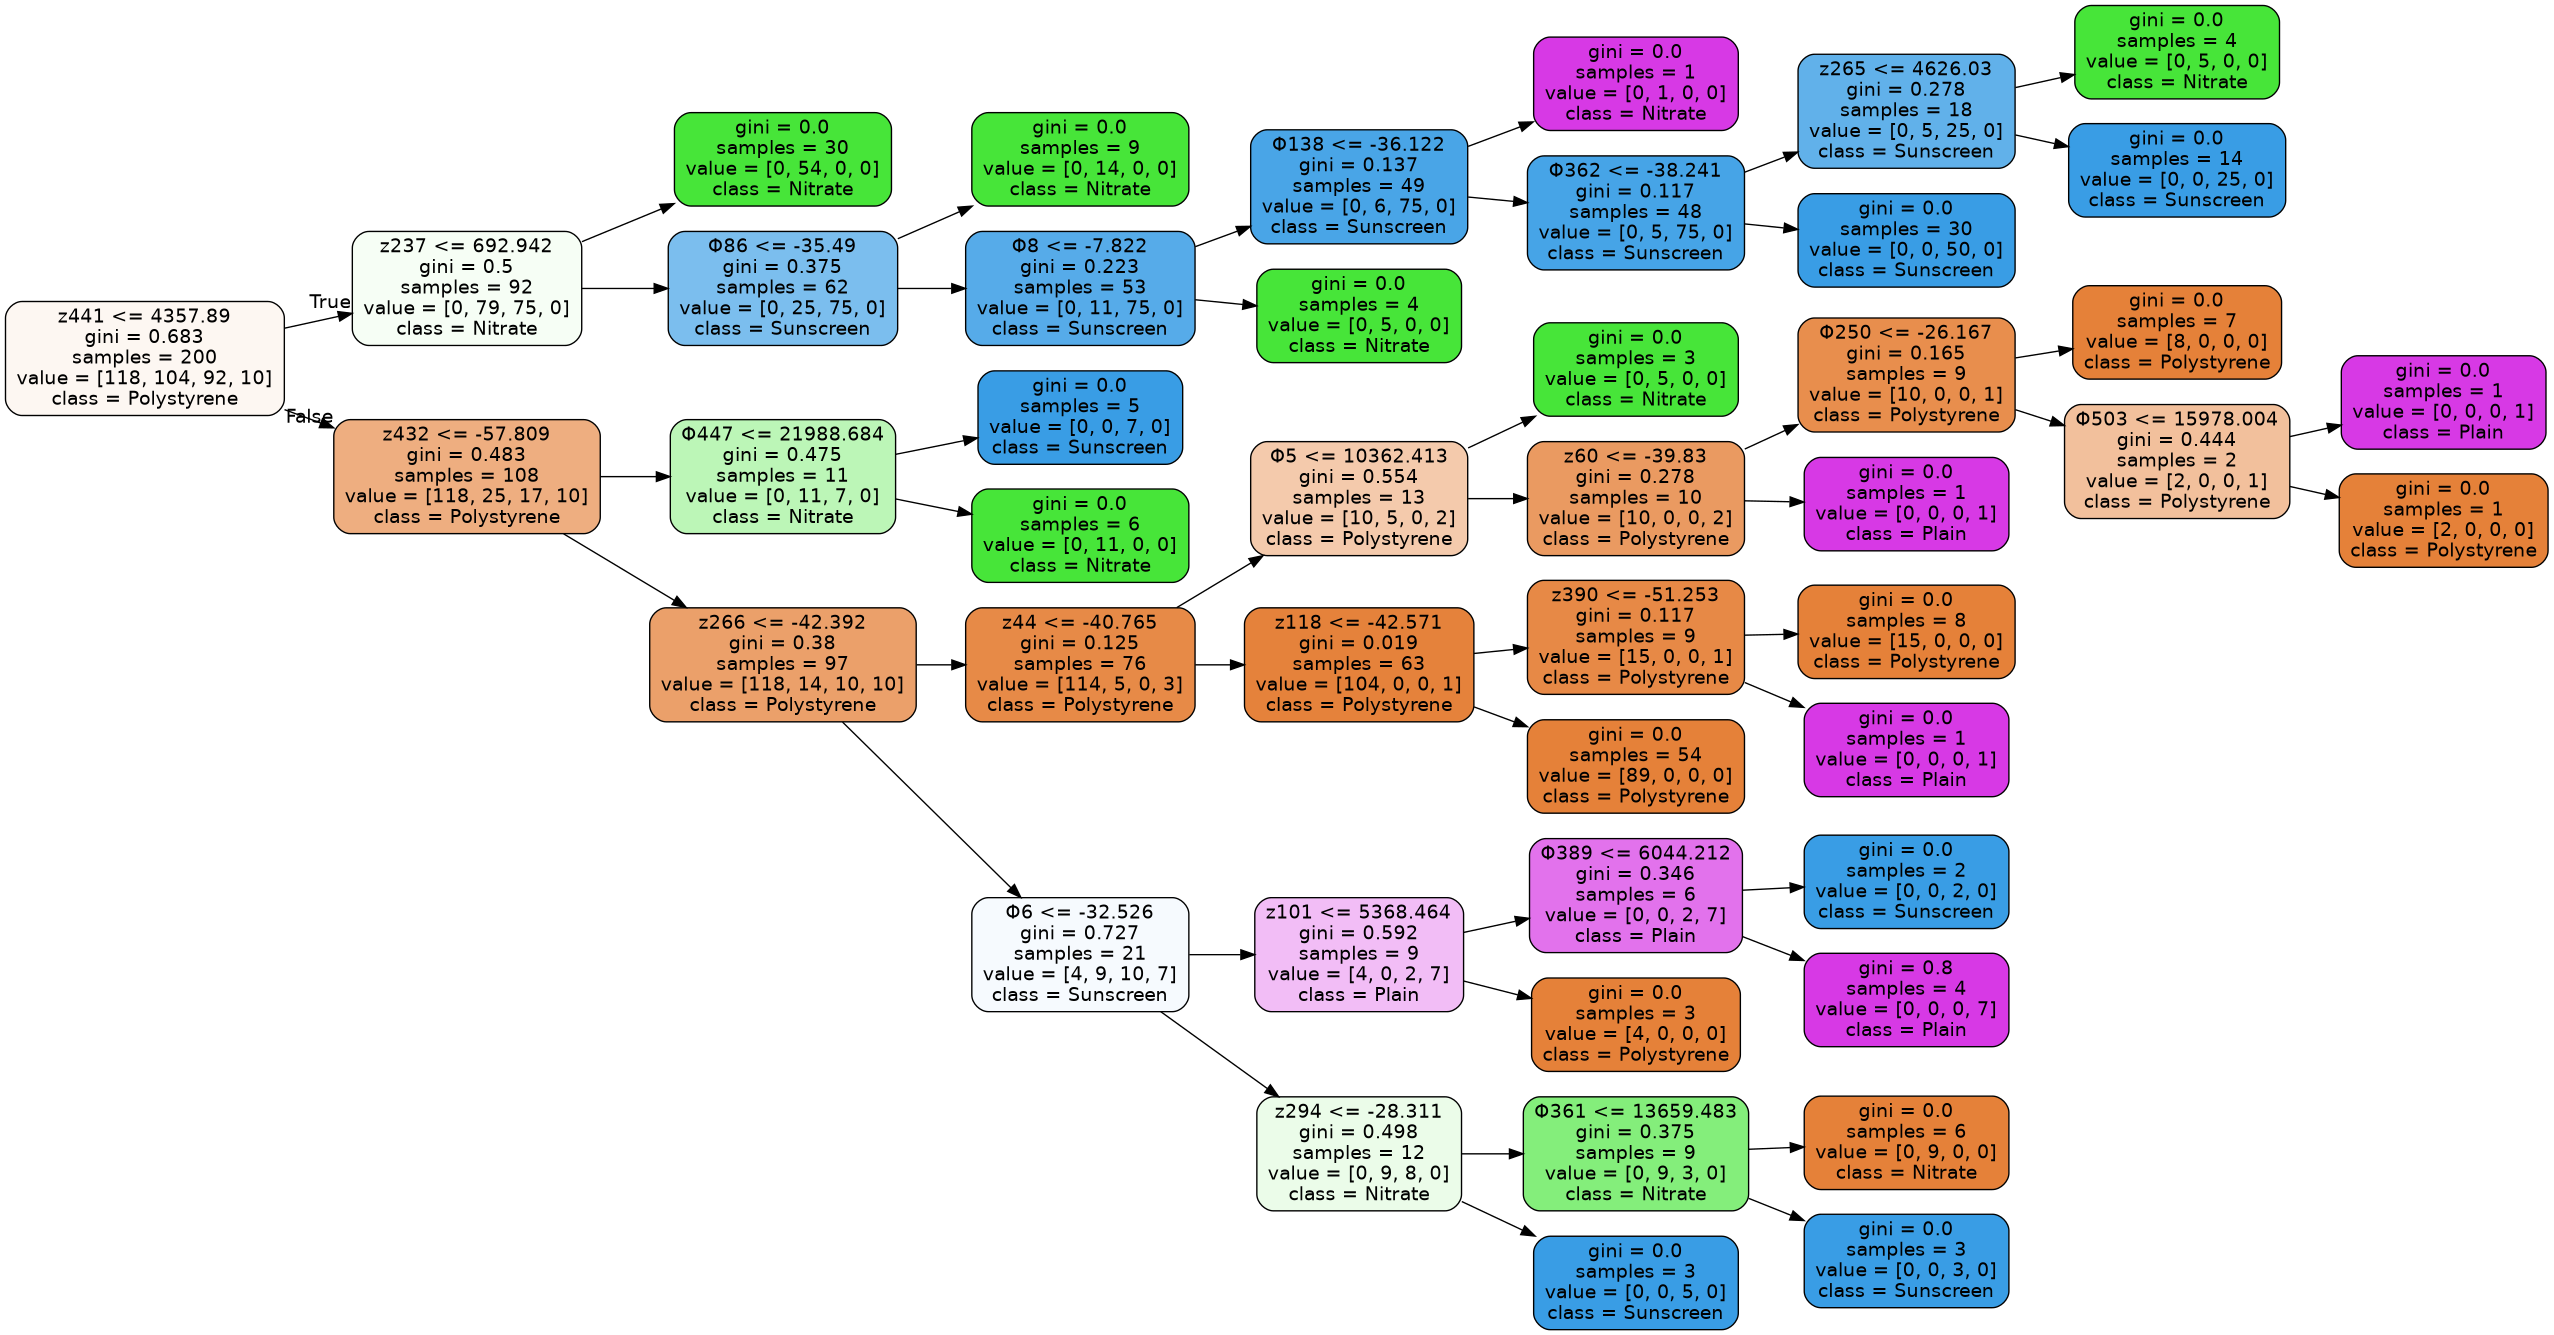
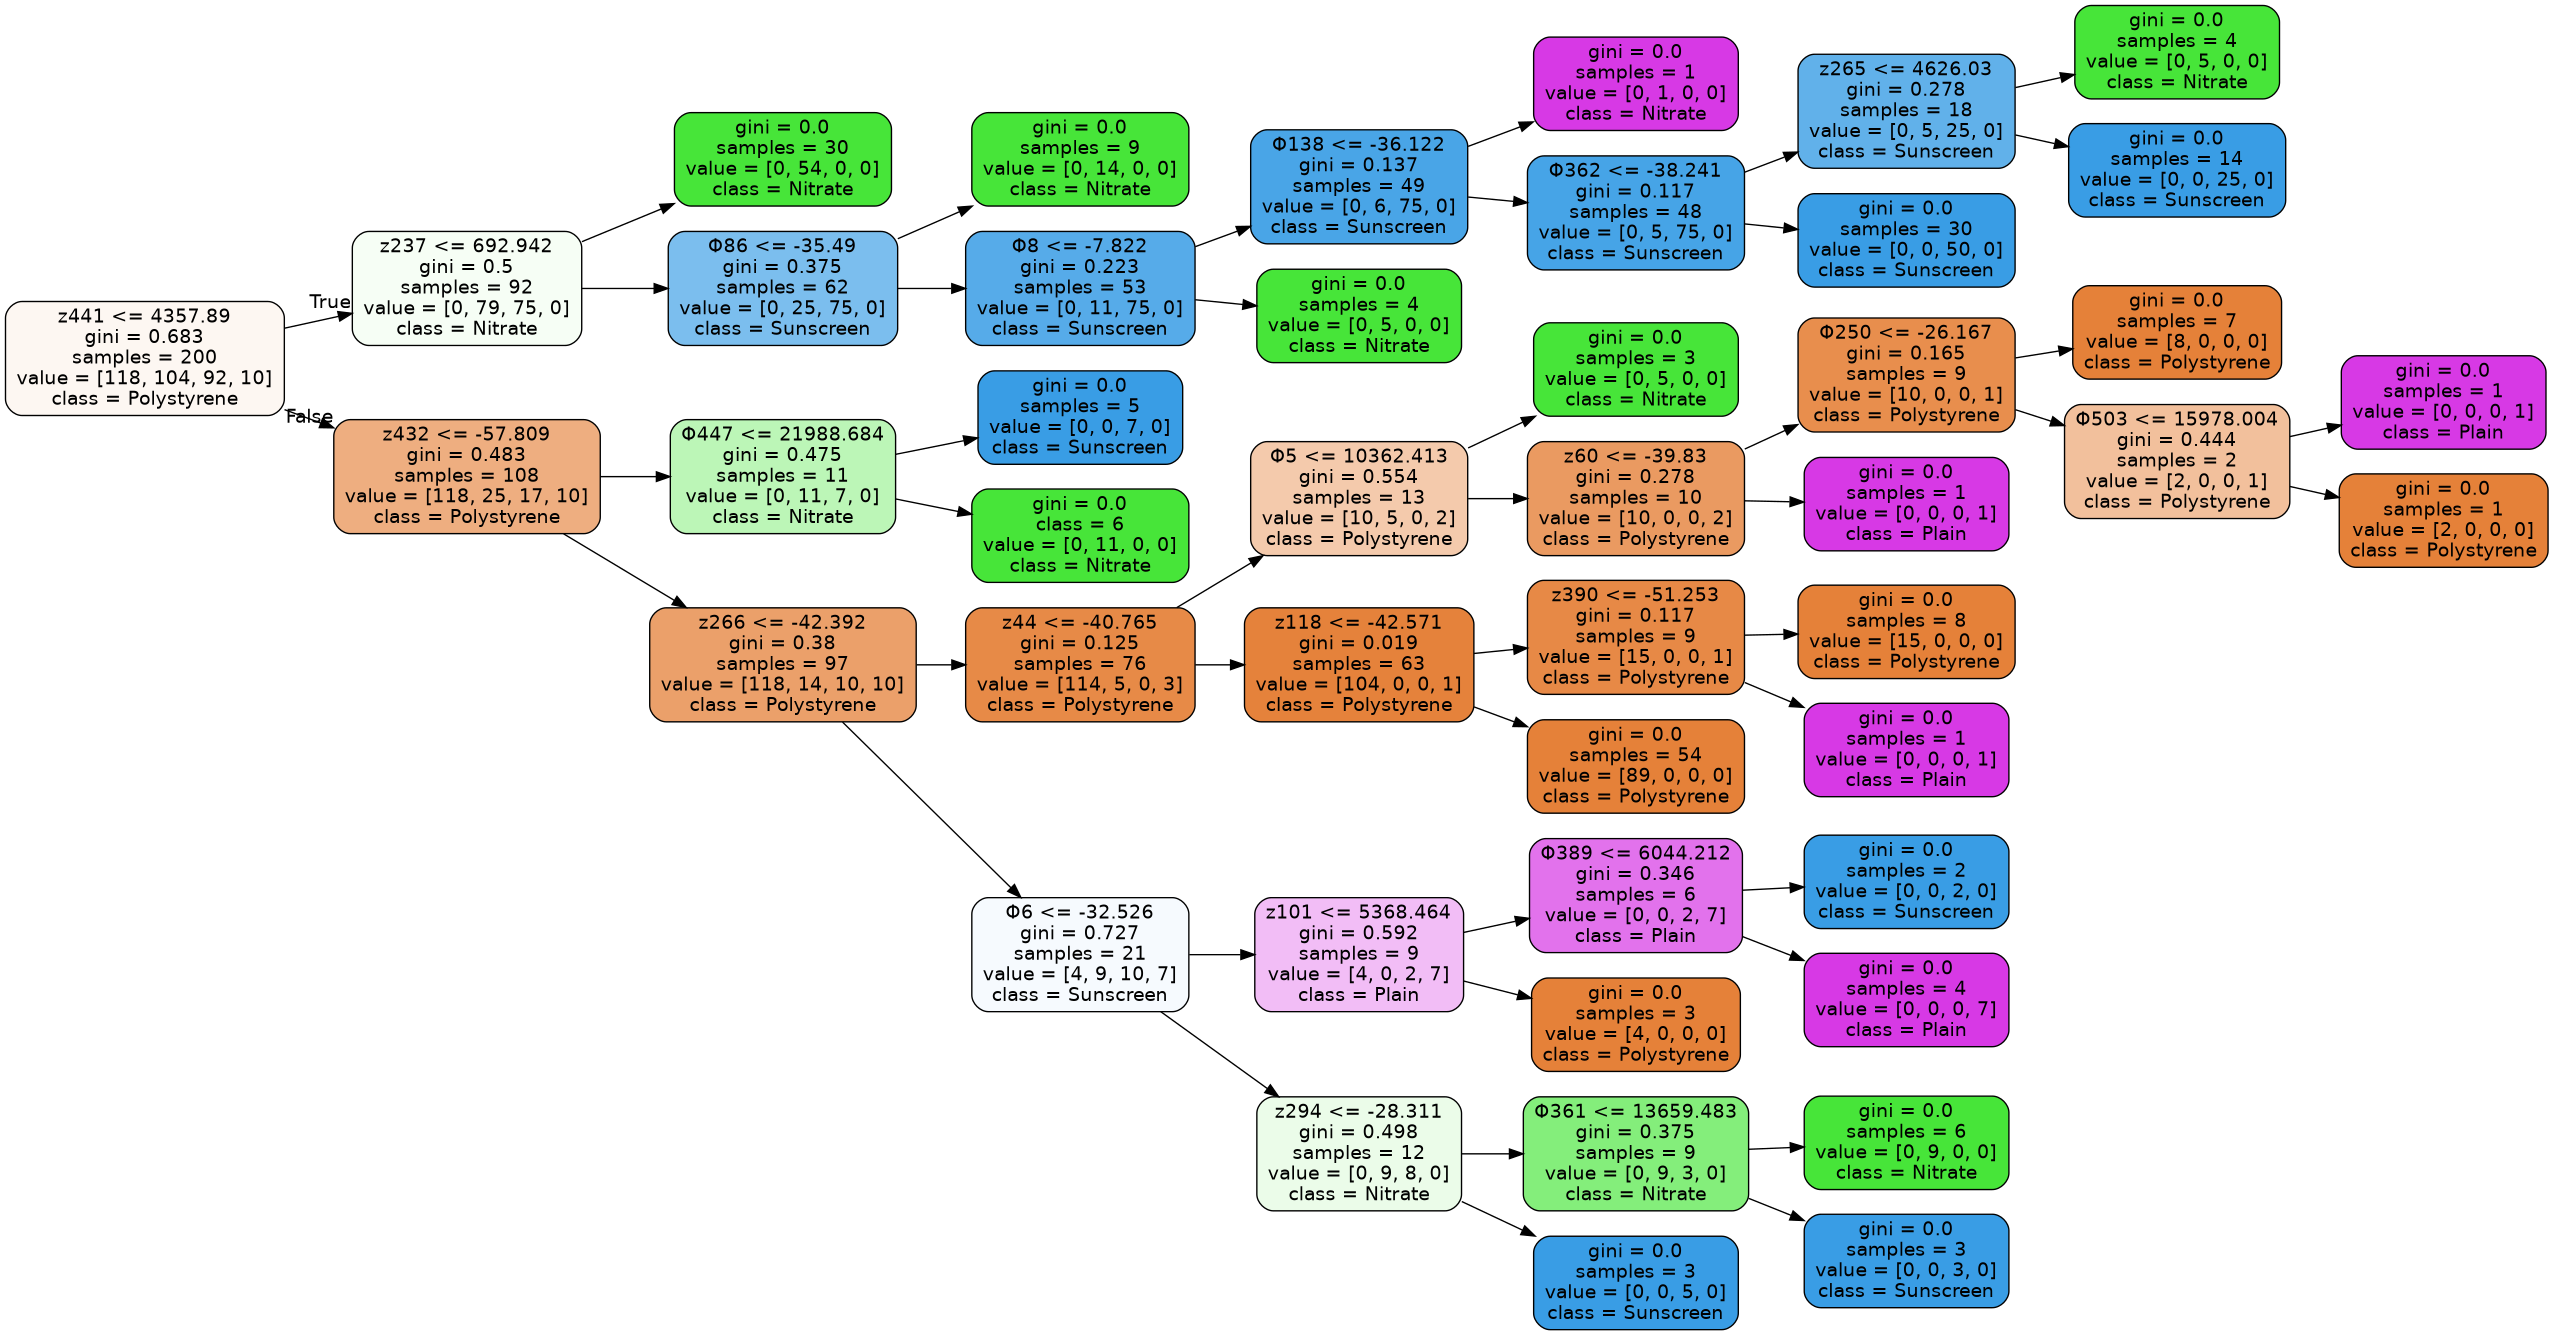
(1080, 536) -> (1080, 536)
(1907, 1000) -> (1907, 1000)
(1907, 1143) -> (1907, 1143)
